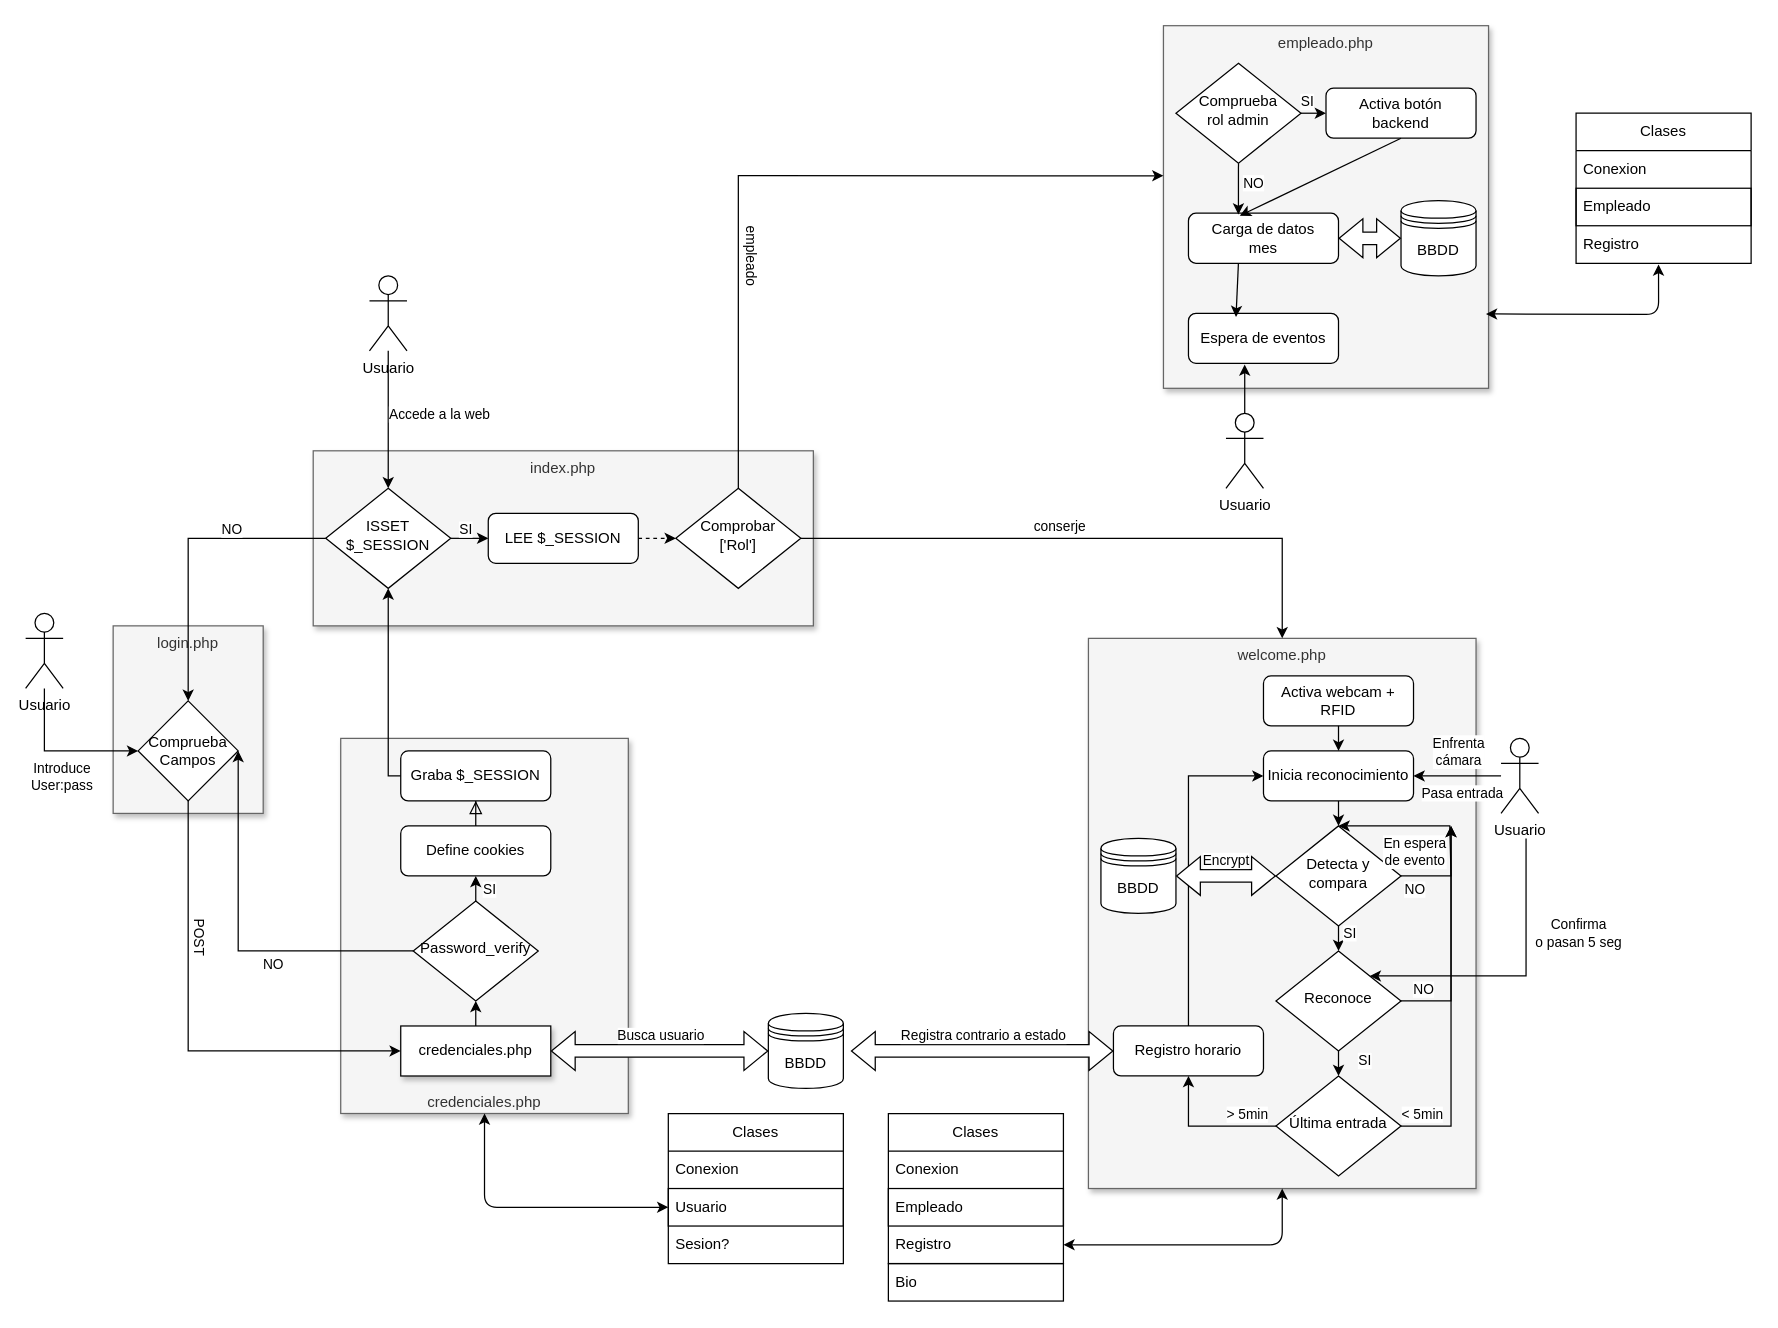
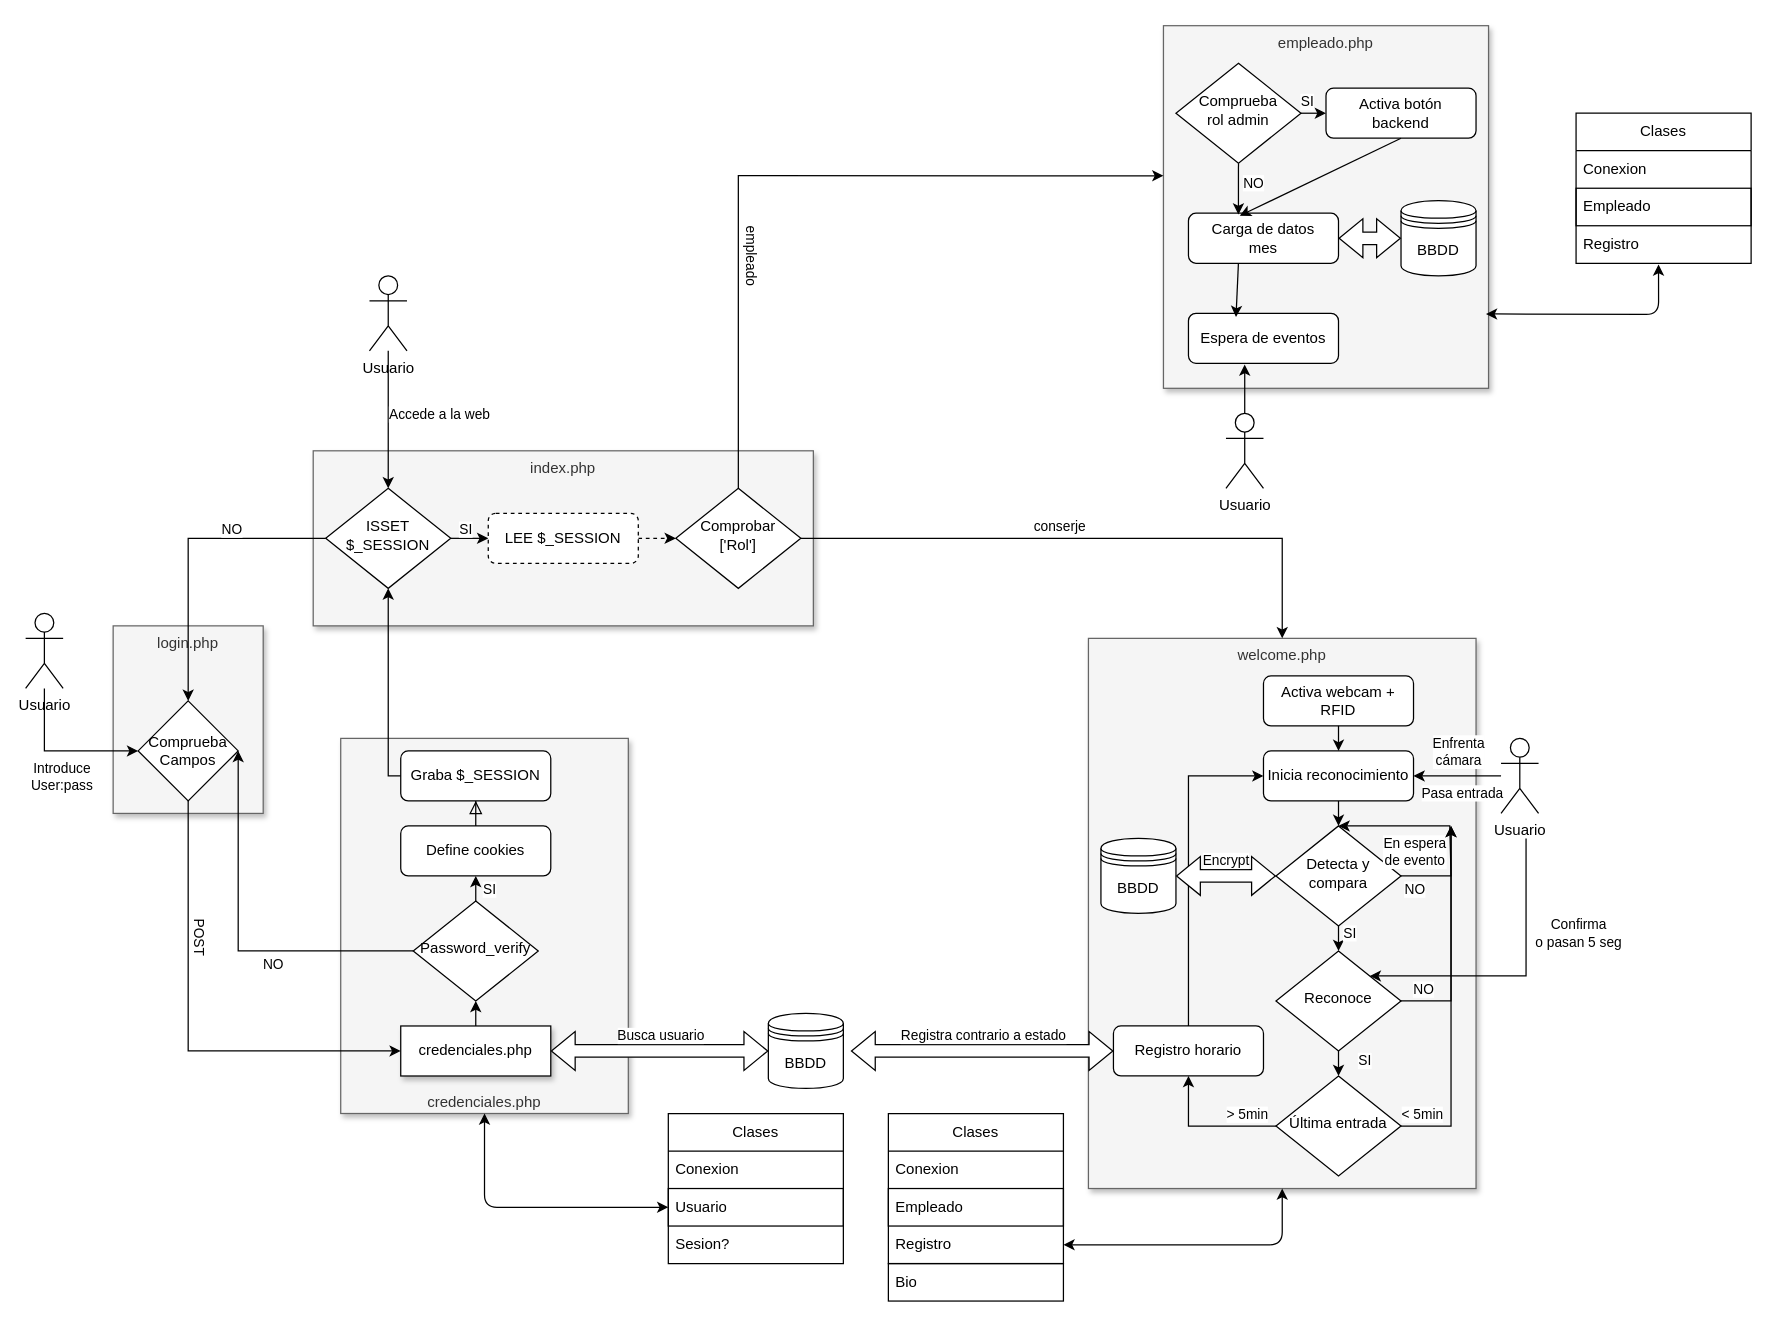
(563, 538) -> (563, 538)
